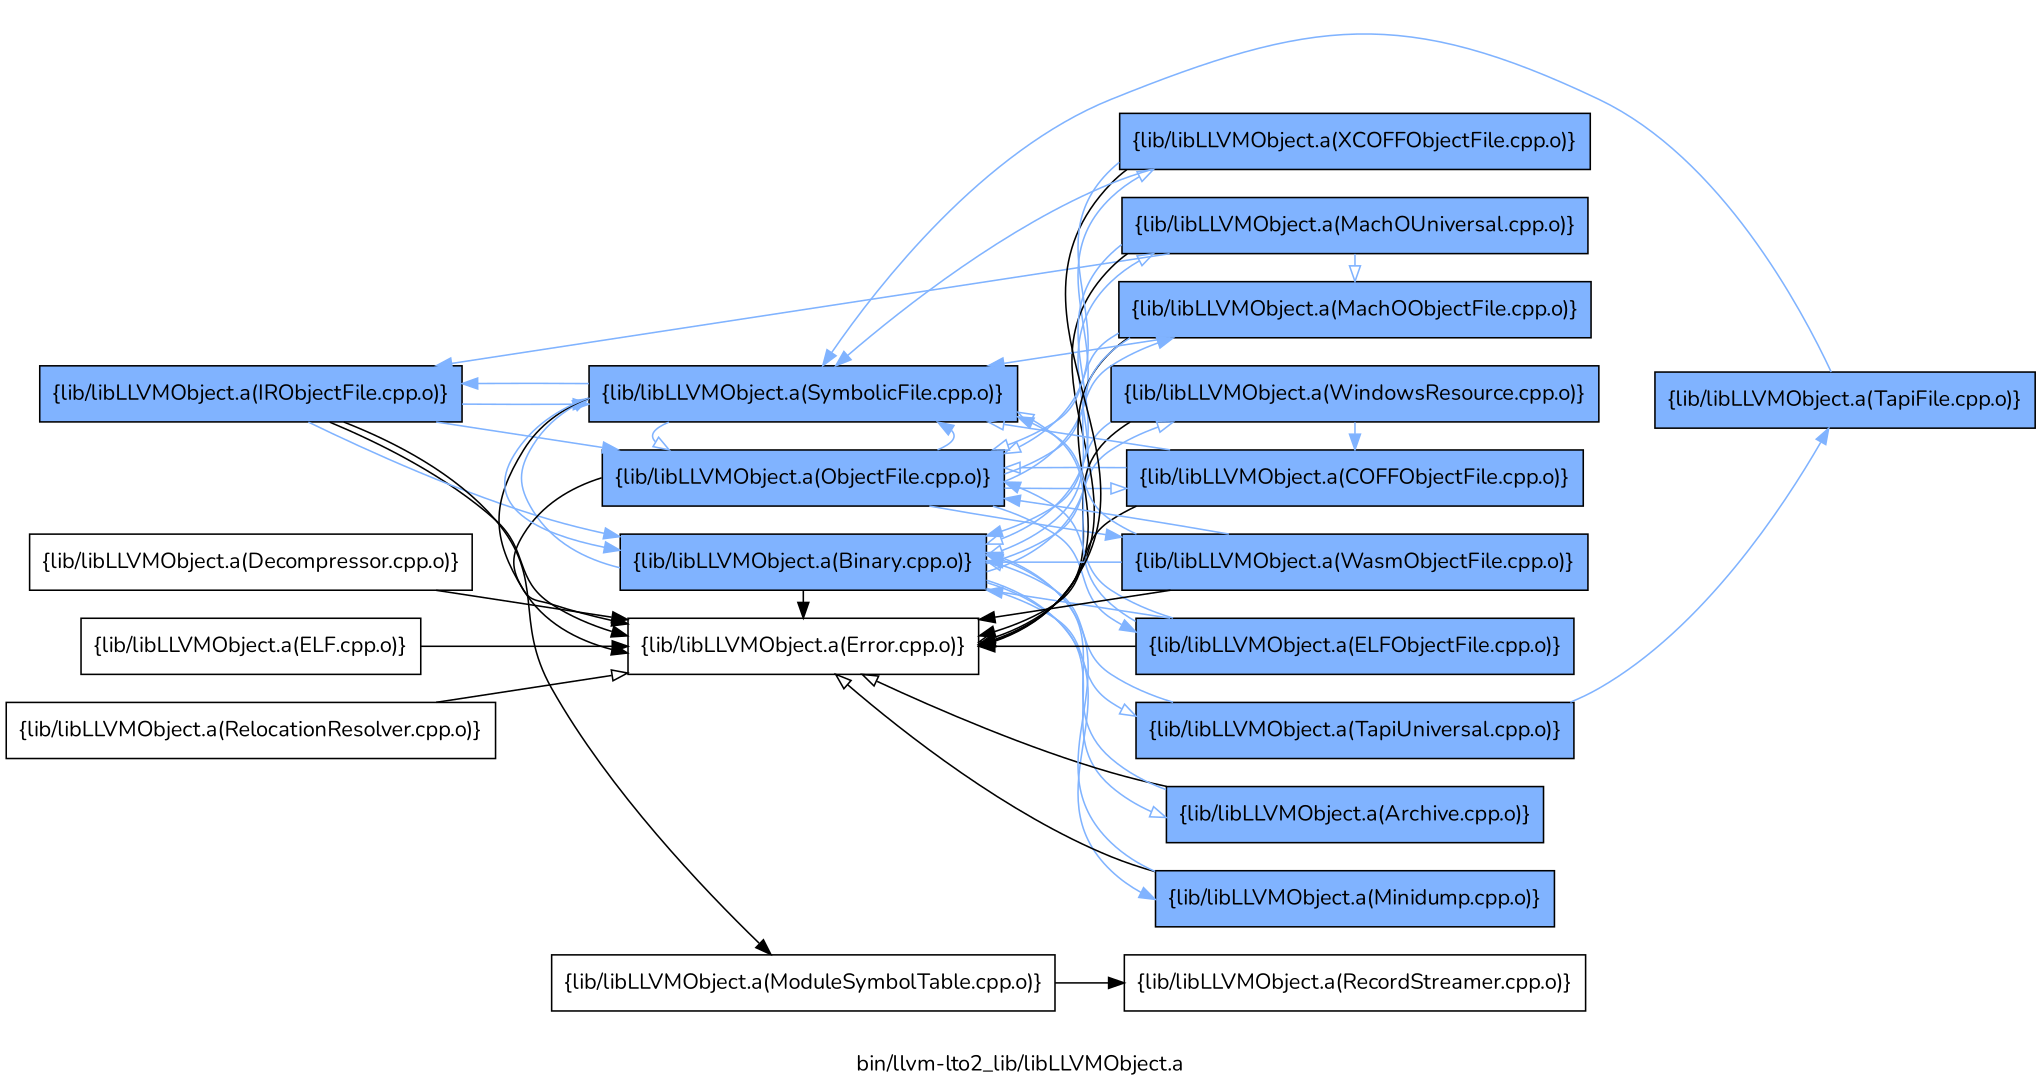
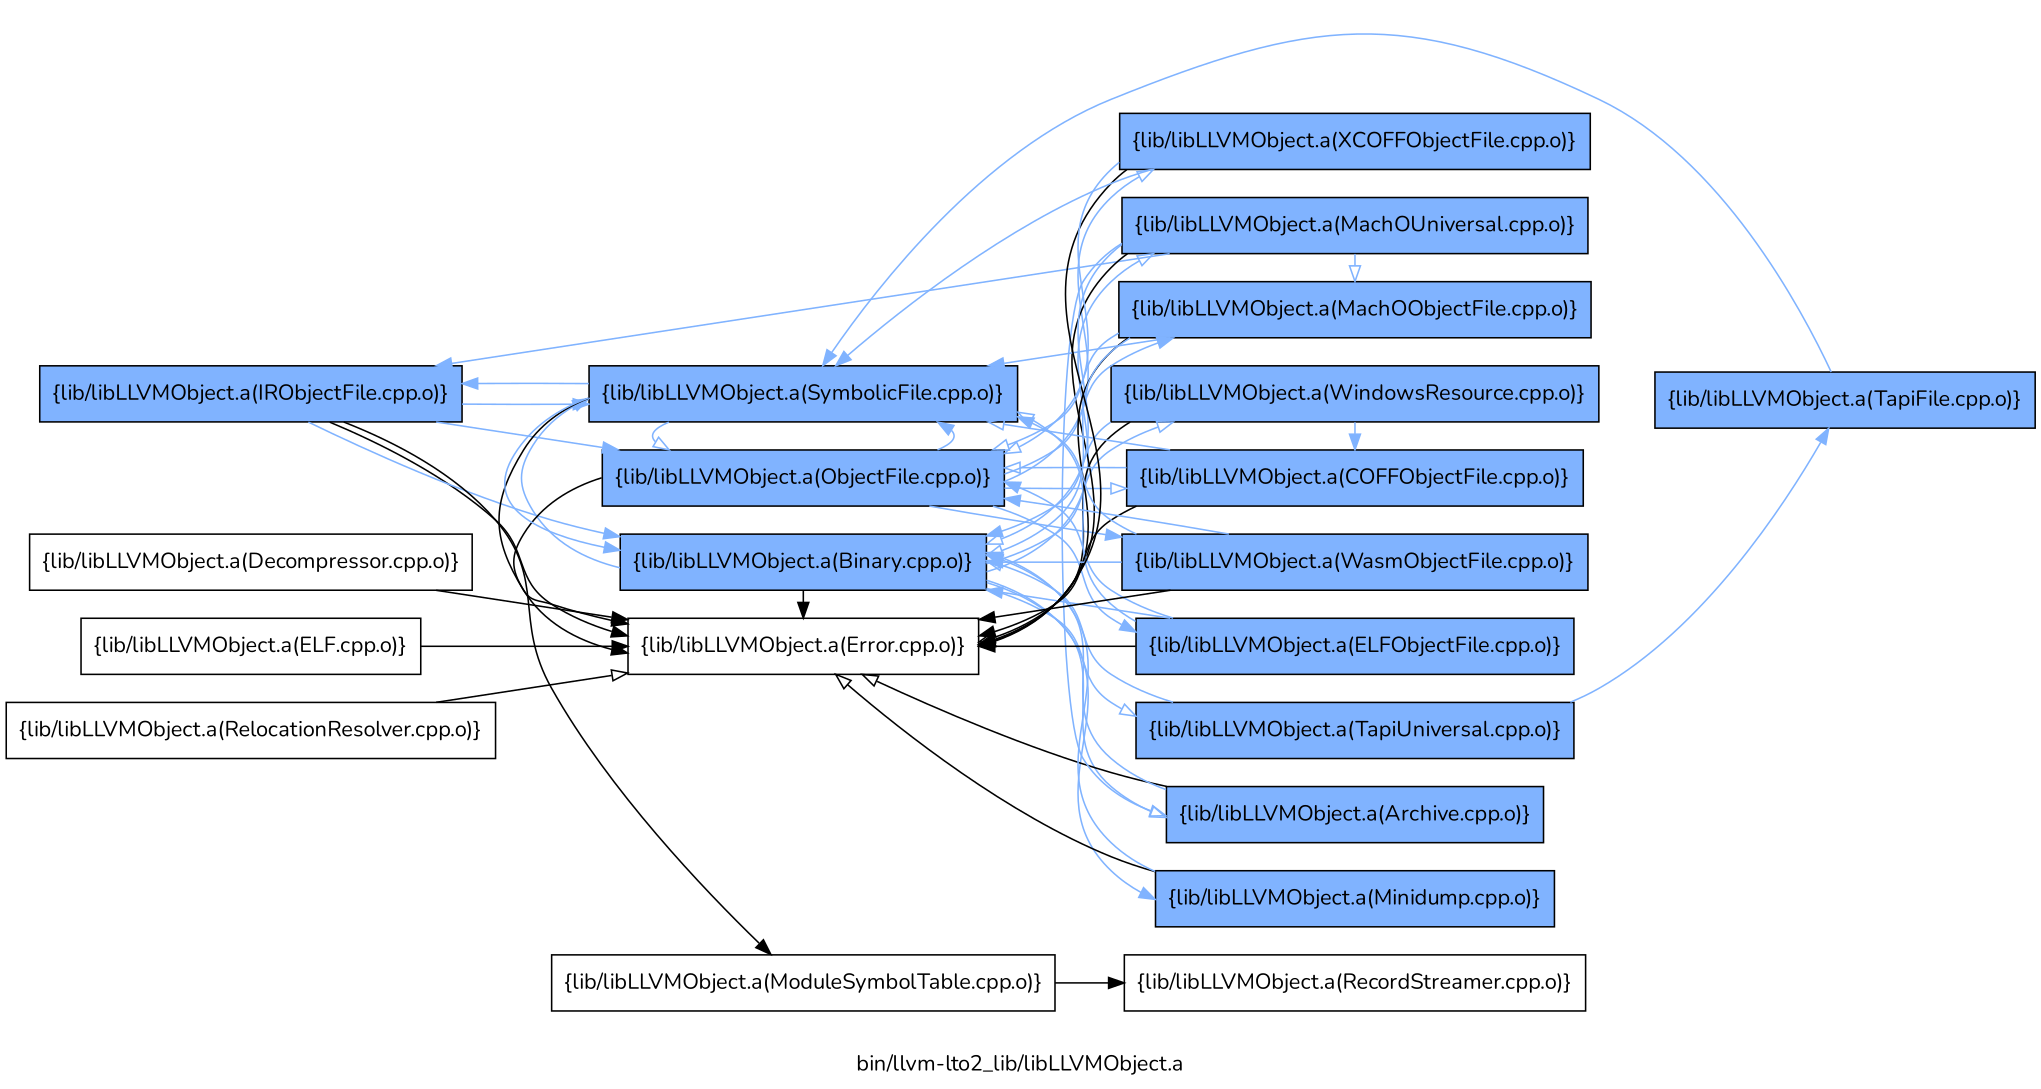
none -> (1067, 660)
